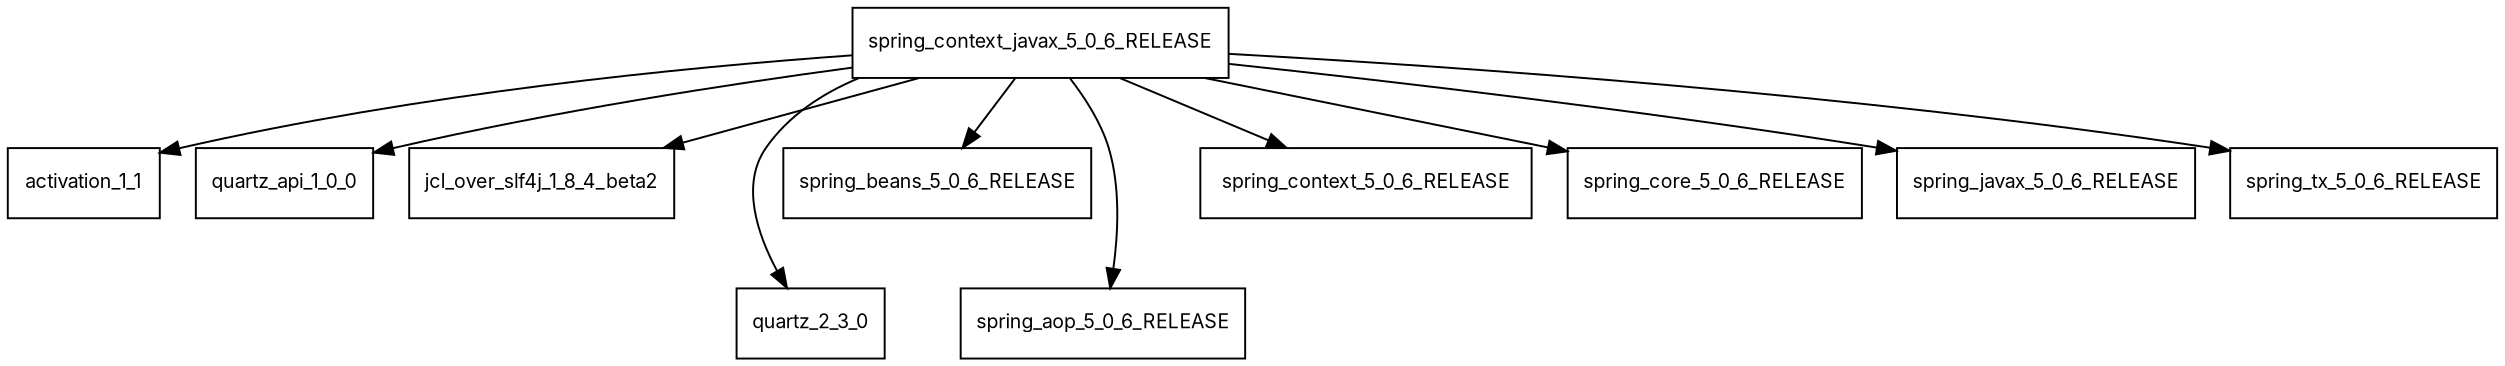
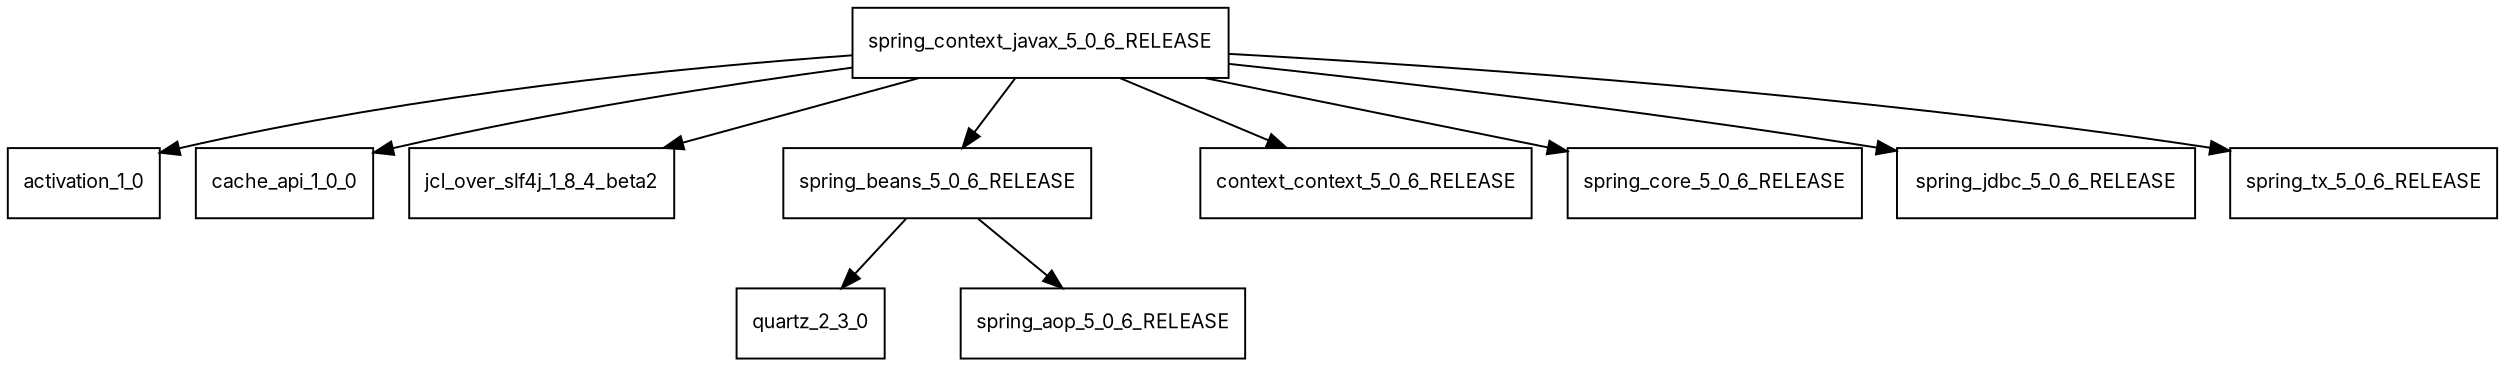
(763, 153) -> (881, 246)
(1113, 168) -> (1013, 247)
(84, 183) -> (84, 183)
(284, 183) -> (284, 183)
(1366, 183) -> (1366, 183)
(2046, 183) -> (2046, 183)
